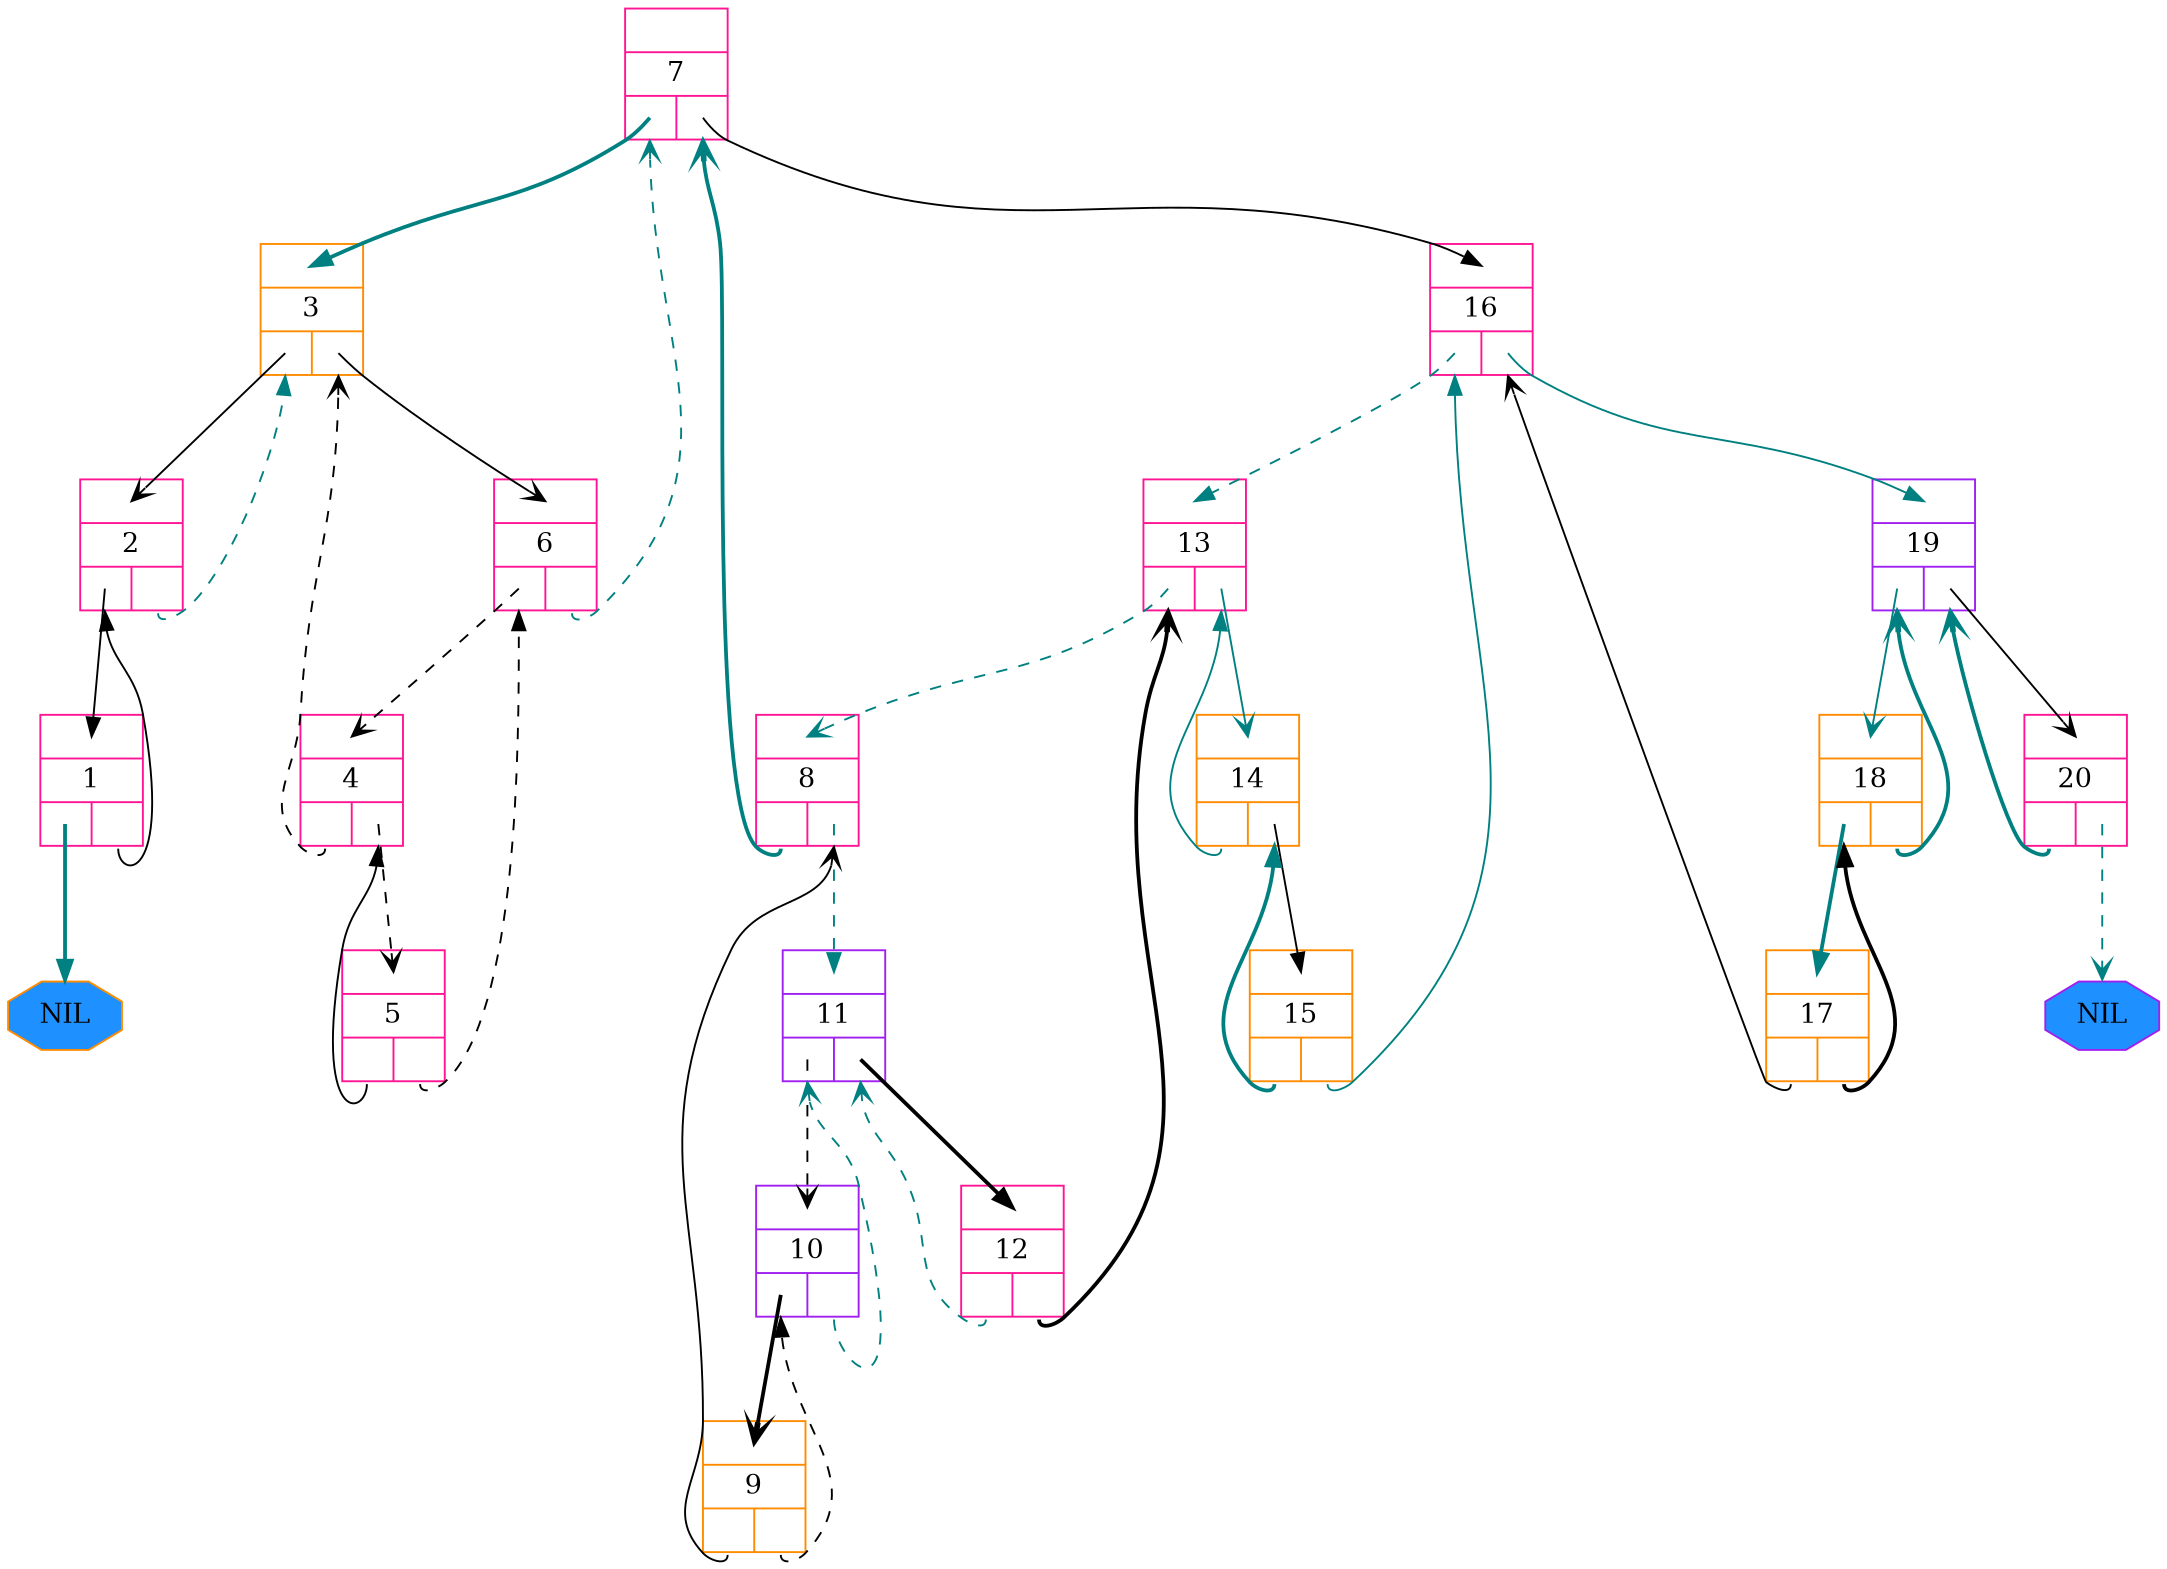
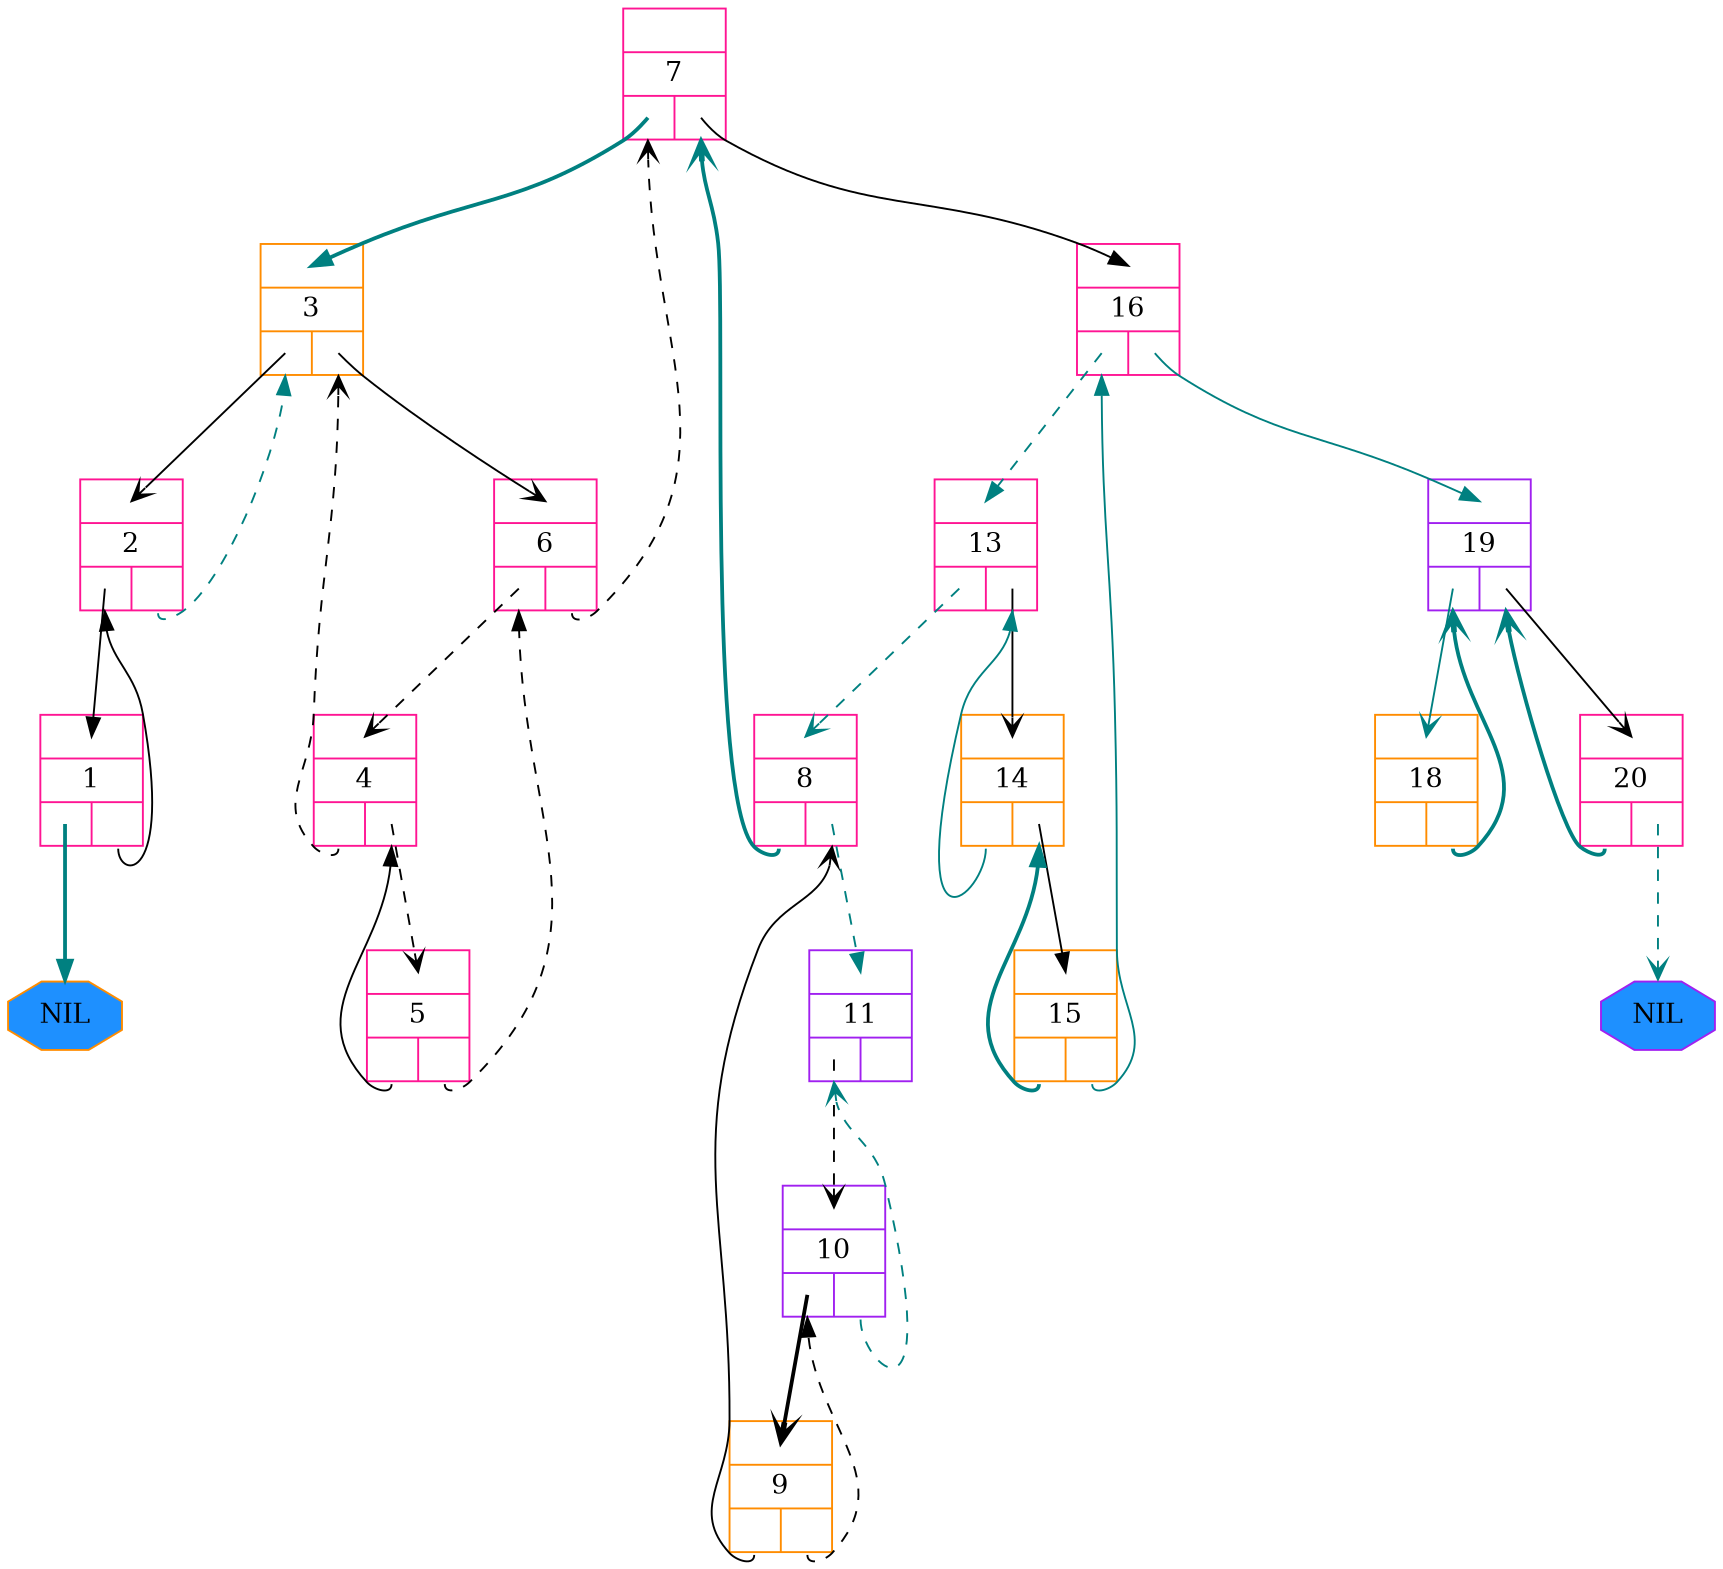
(680, 412) -> (679, 412)
(1233, 653) -> (1012, 656)
(1817, 1016) -> none
(1012, 1251) -> none
